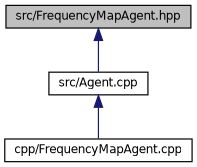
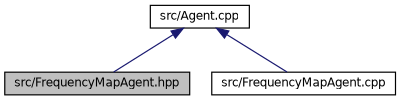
(98, 56) -> (143, 53)
(98, 150) -> (304, 84)
